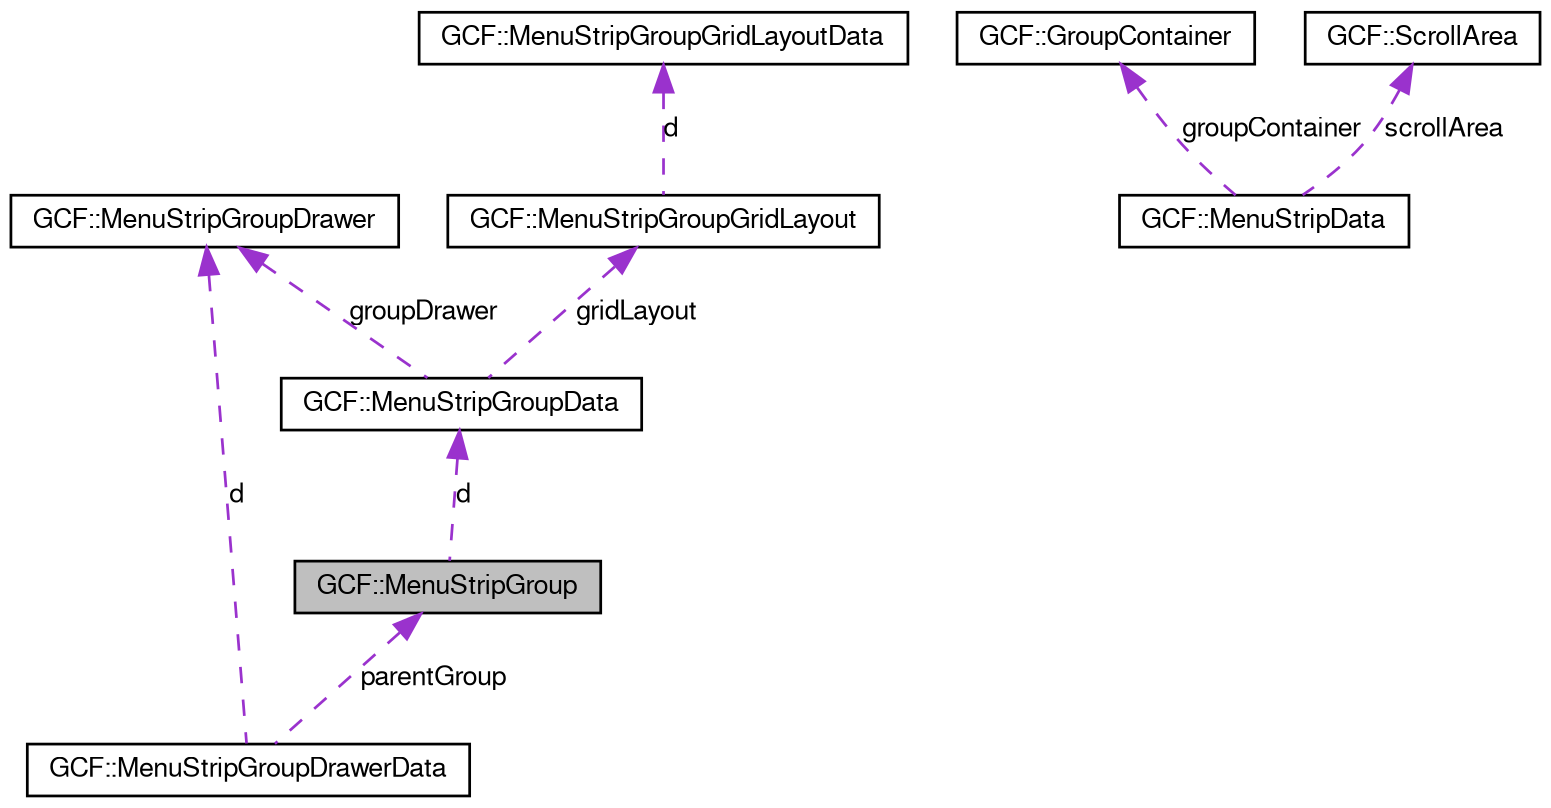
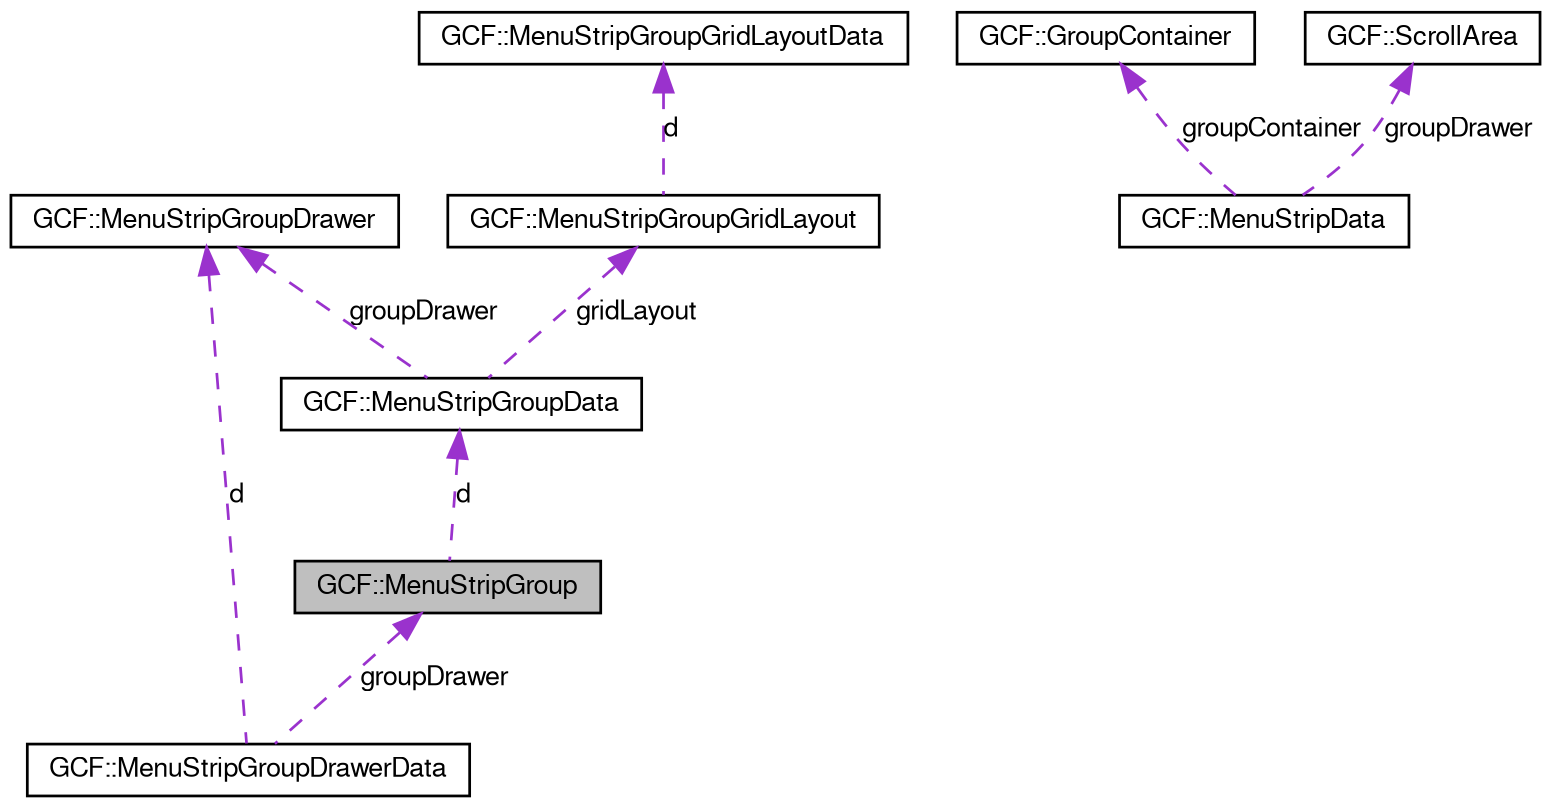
(1444, 130) -> (1459, 130)
(434, 679) -> (436, 679)
